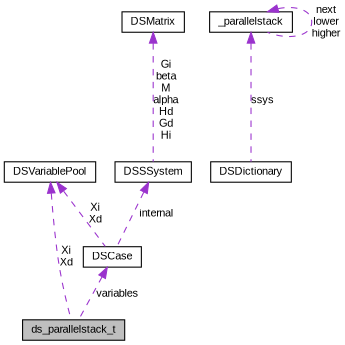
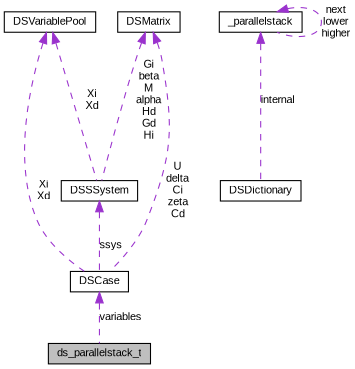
(263, 101) -> (278, 101)
none -> (165, 164)
(156, 214) -> (111, 246)
(58, 257) -> (76, 112)
